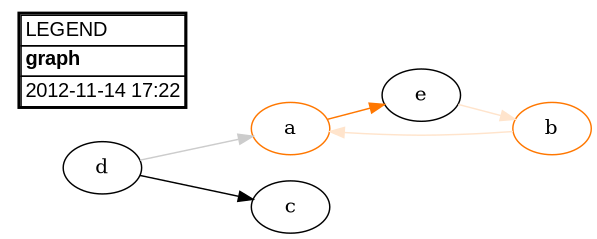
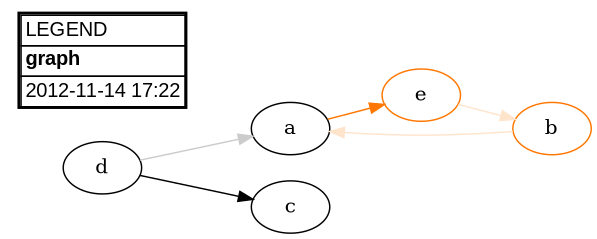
(421, 95) -> (421, 95)
(291, 129) -> (291, 129)
